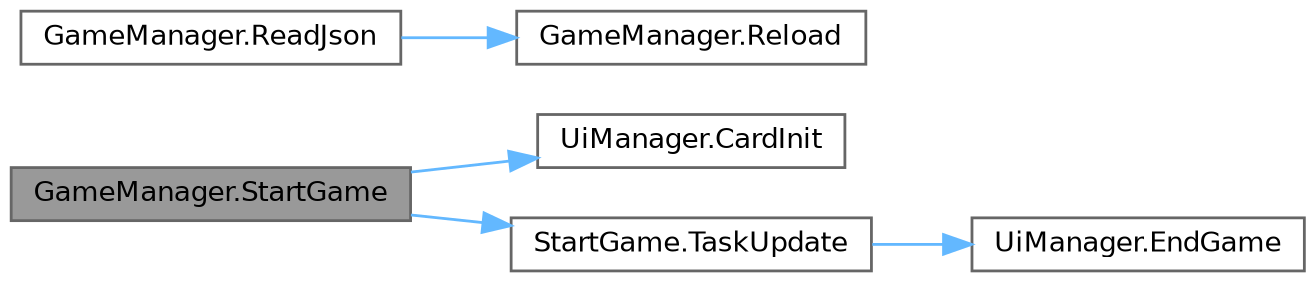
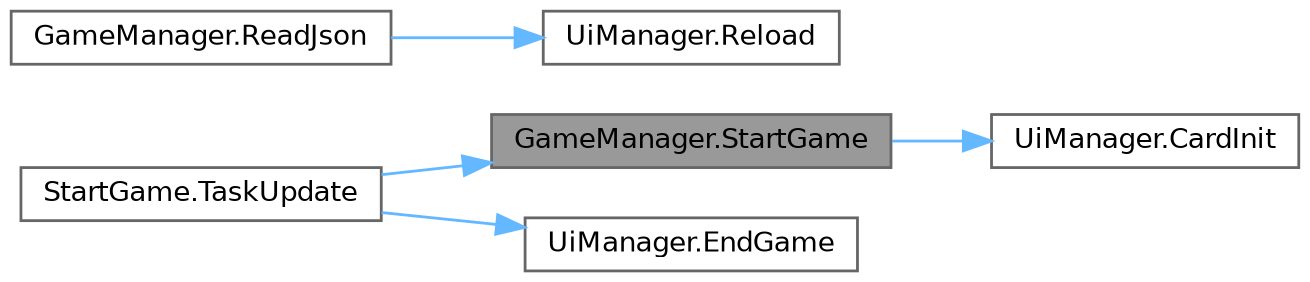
(691, 38) -> (691, 38)
(447, 219) -> (422, 170)
